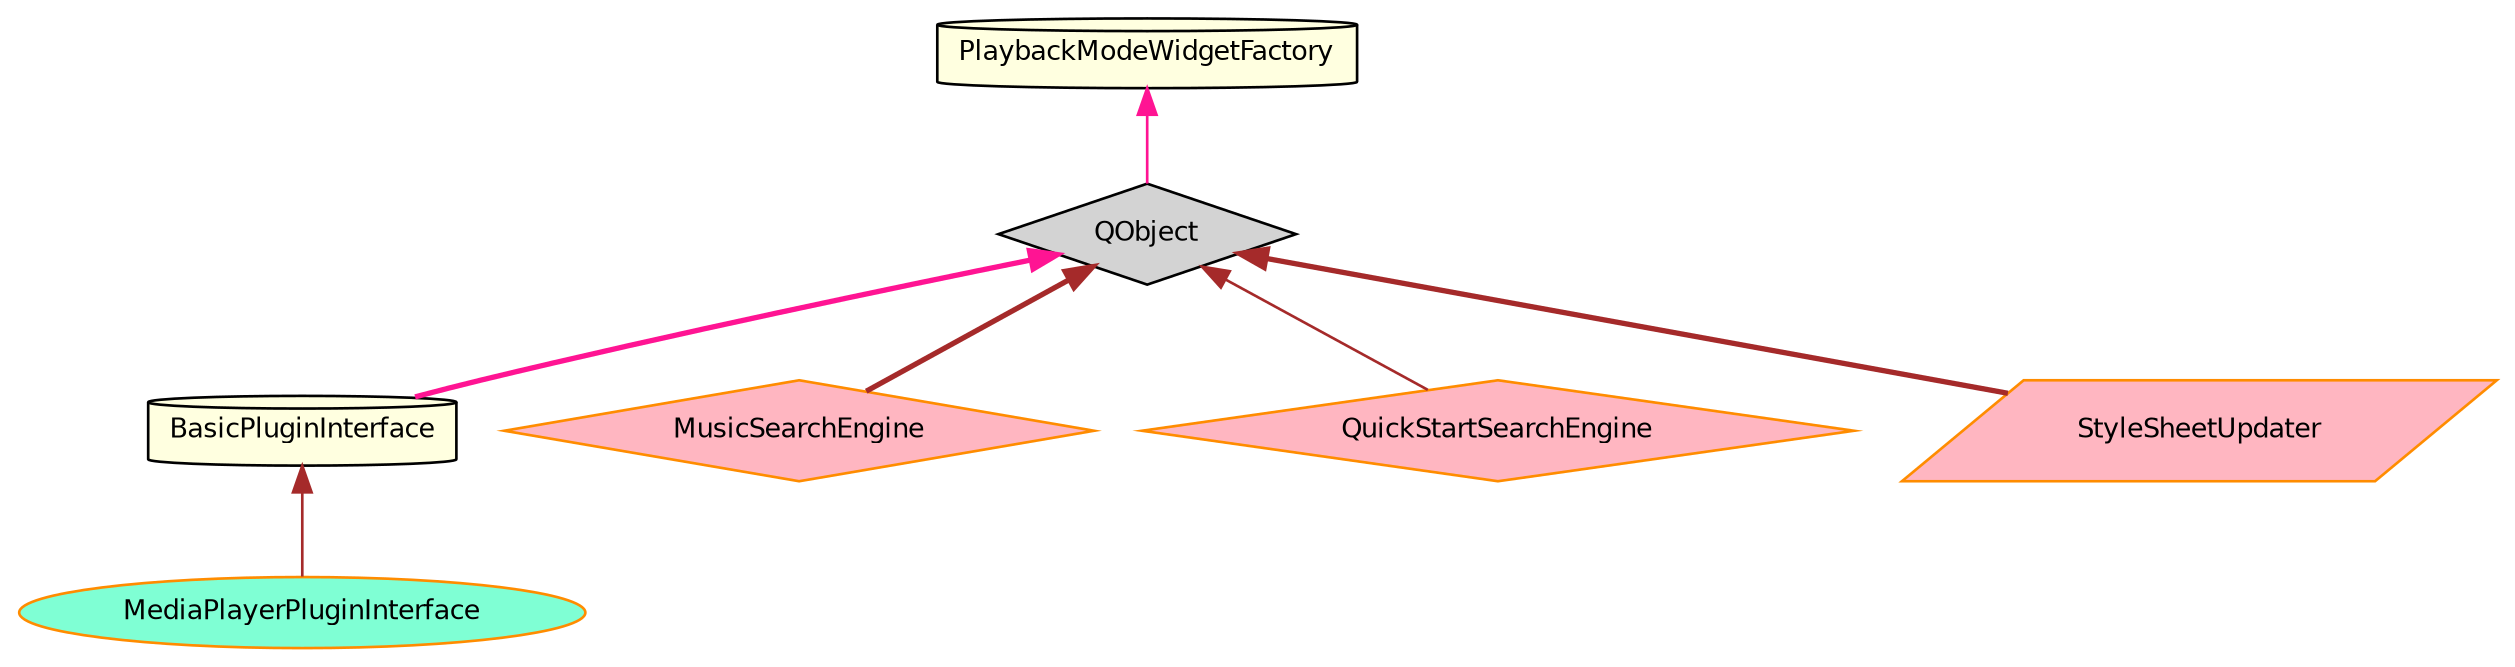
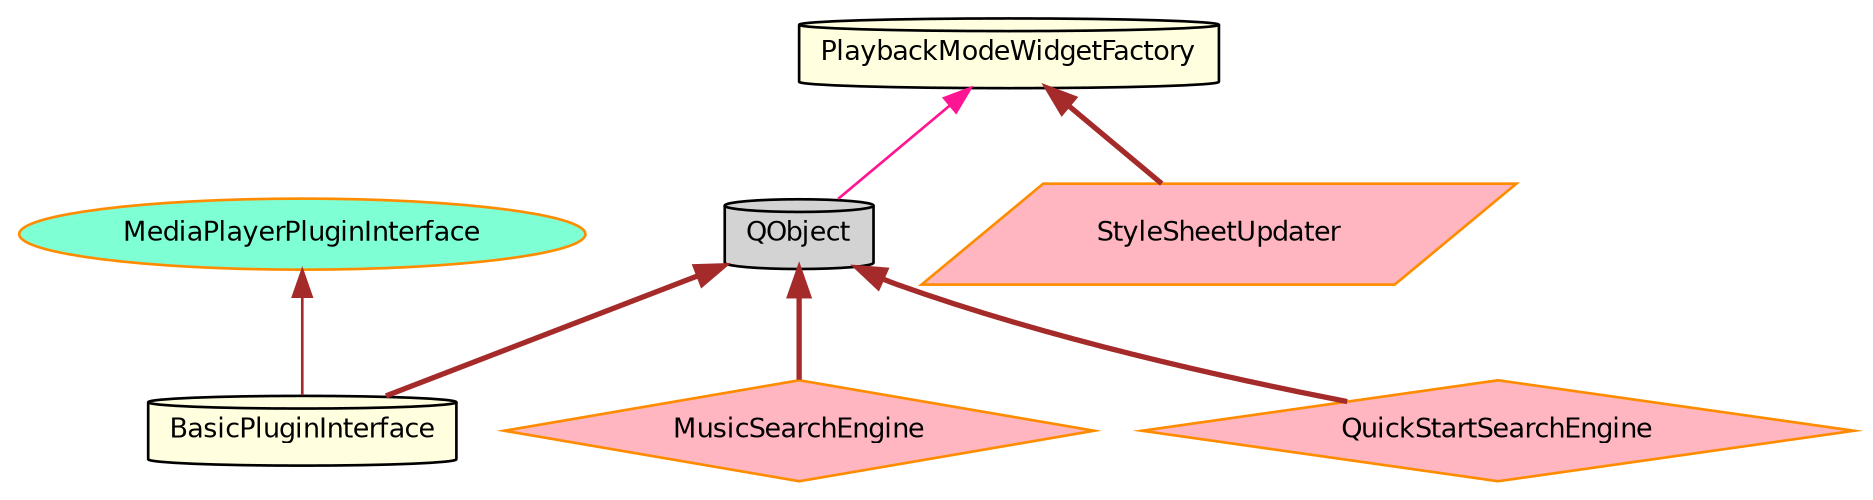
(1147, 234) -> (799, 234)
(722, 325) -> (542, 336)
(1637, 326) -> (1115, 145)
(1327, 335) -> (1112, 349)
(302, 535) -> (302, 346)
